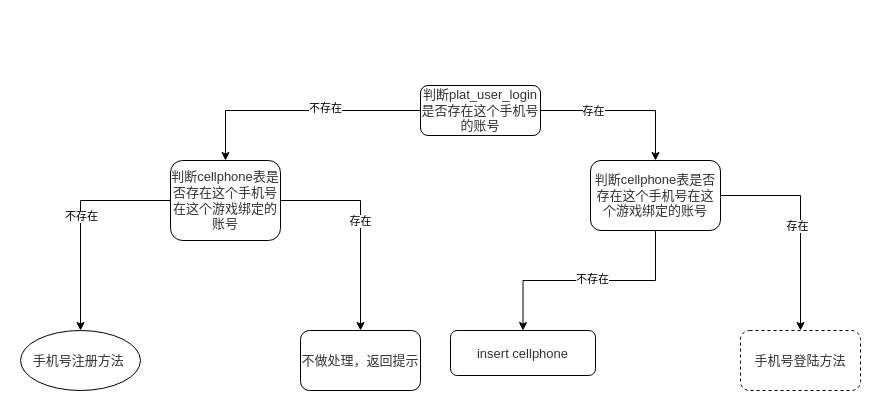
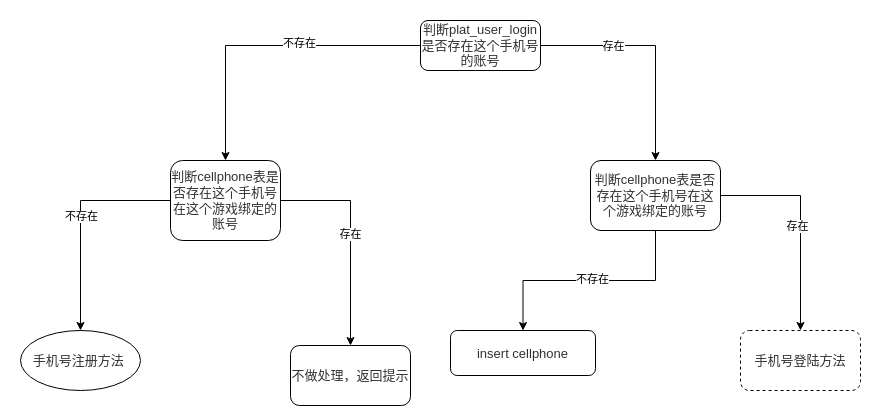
(481, 111) -> (481, 46)
(361, 361) -> (351, 376)
